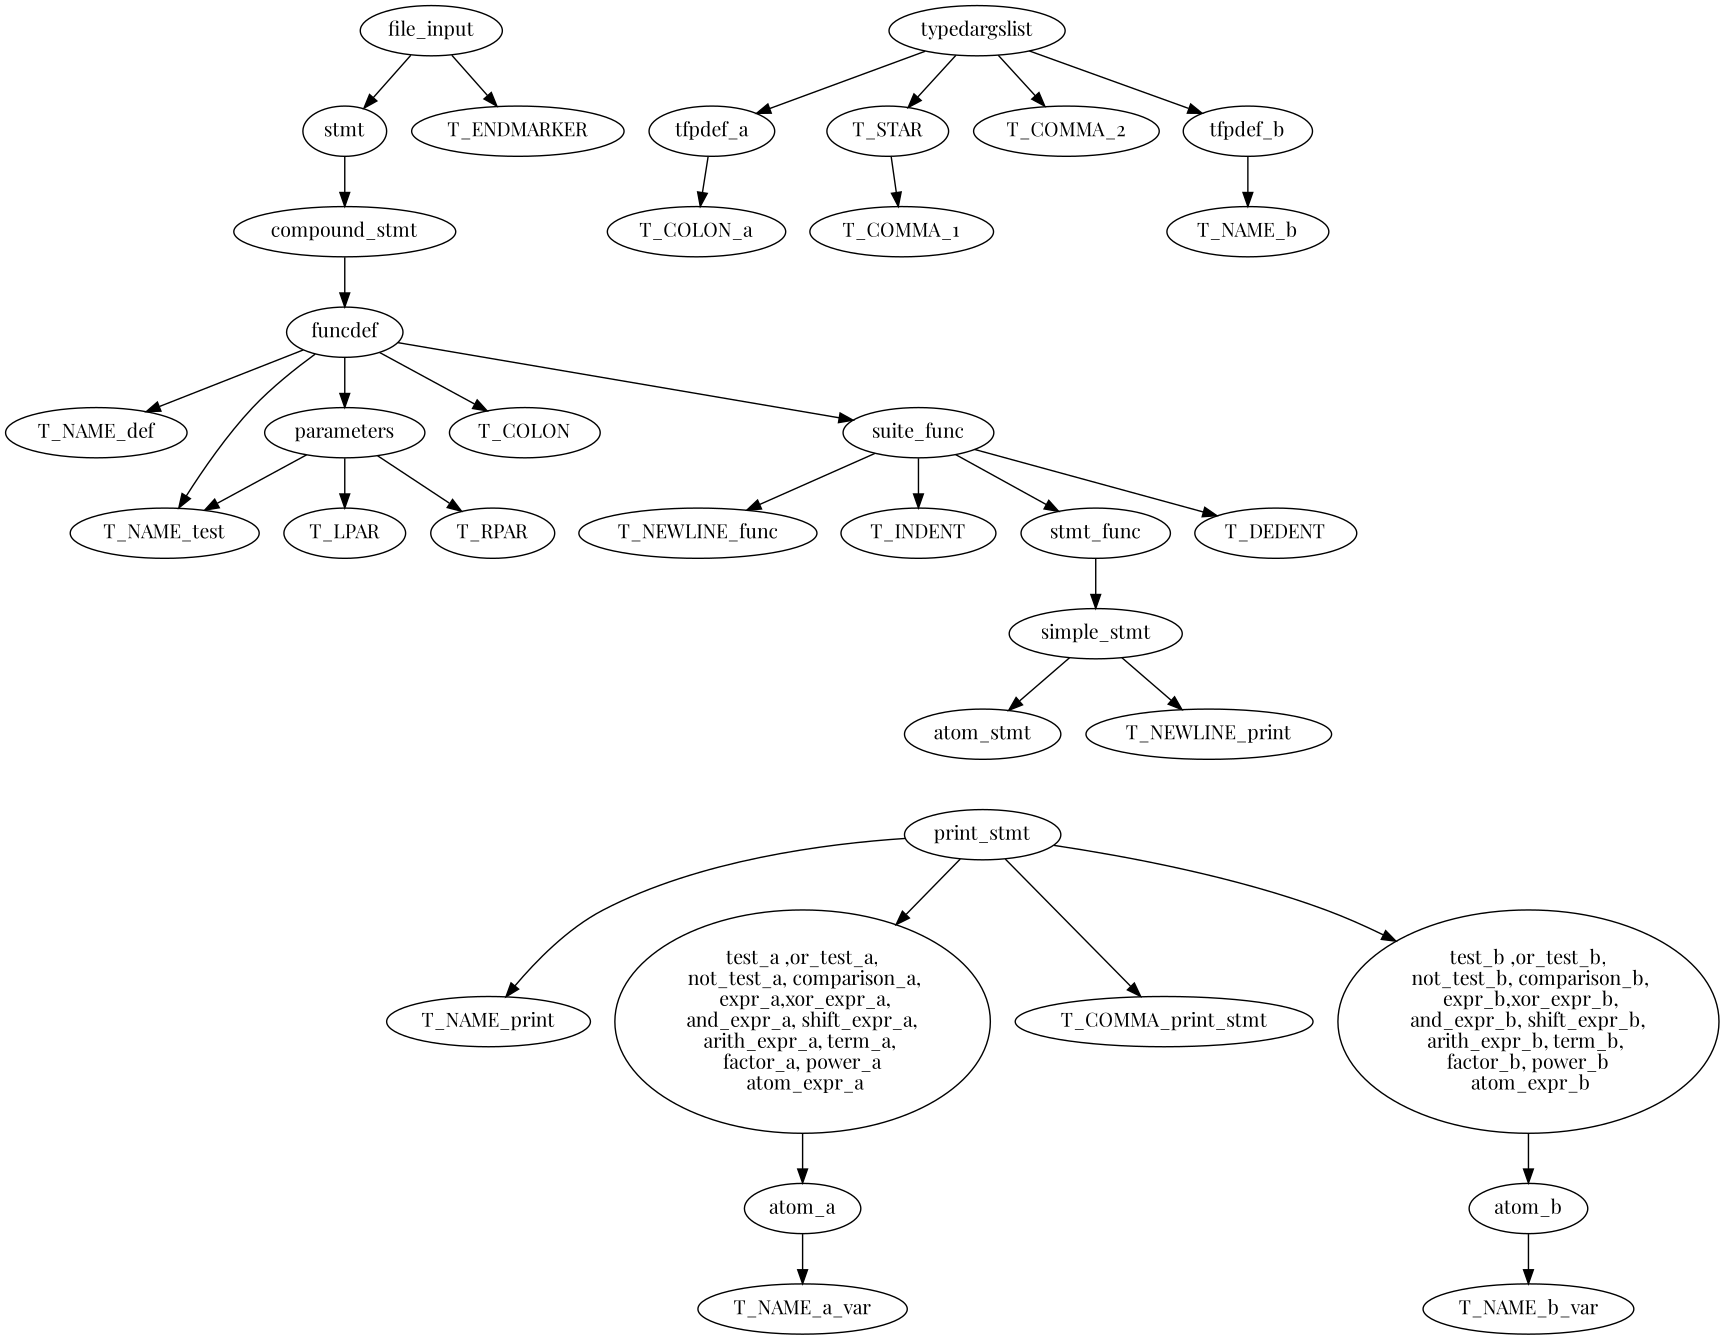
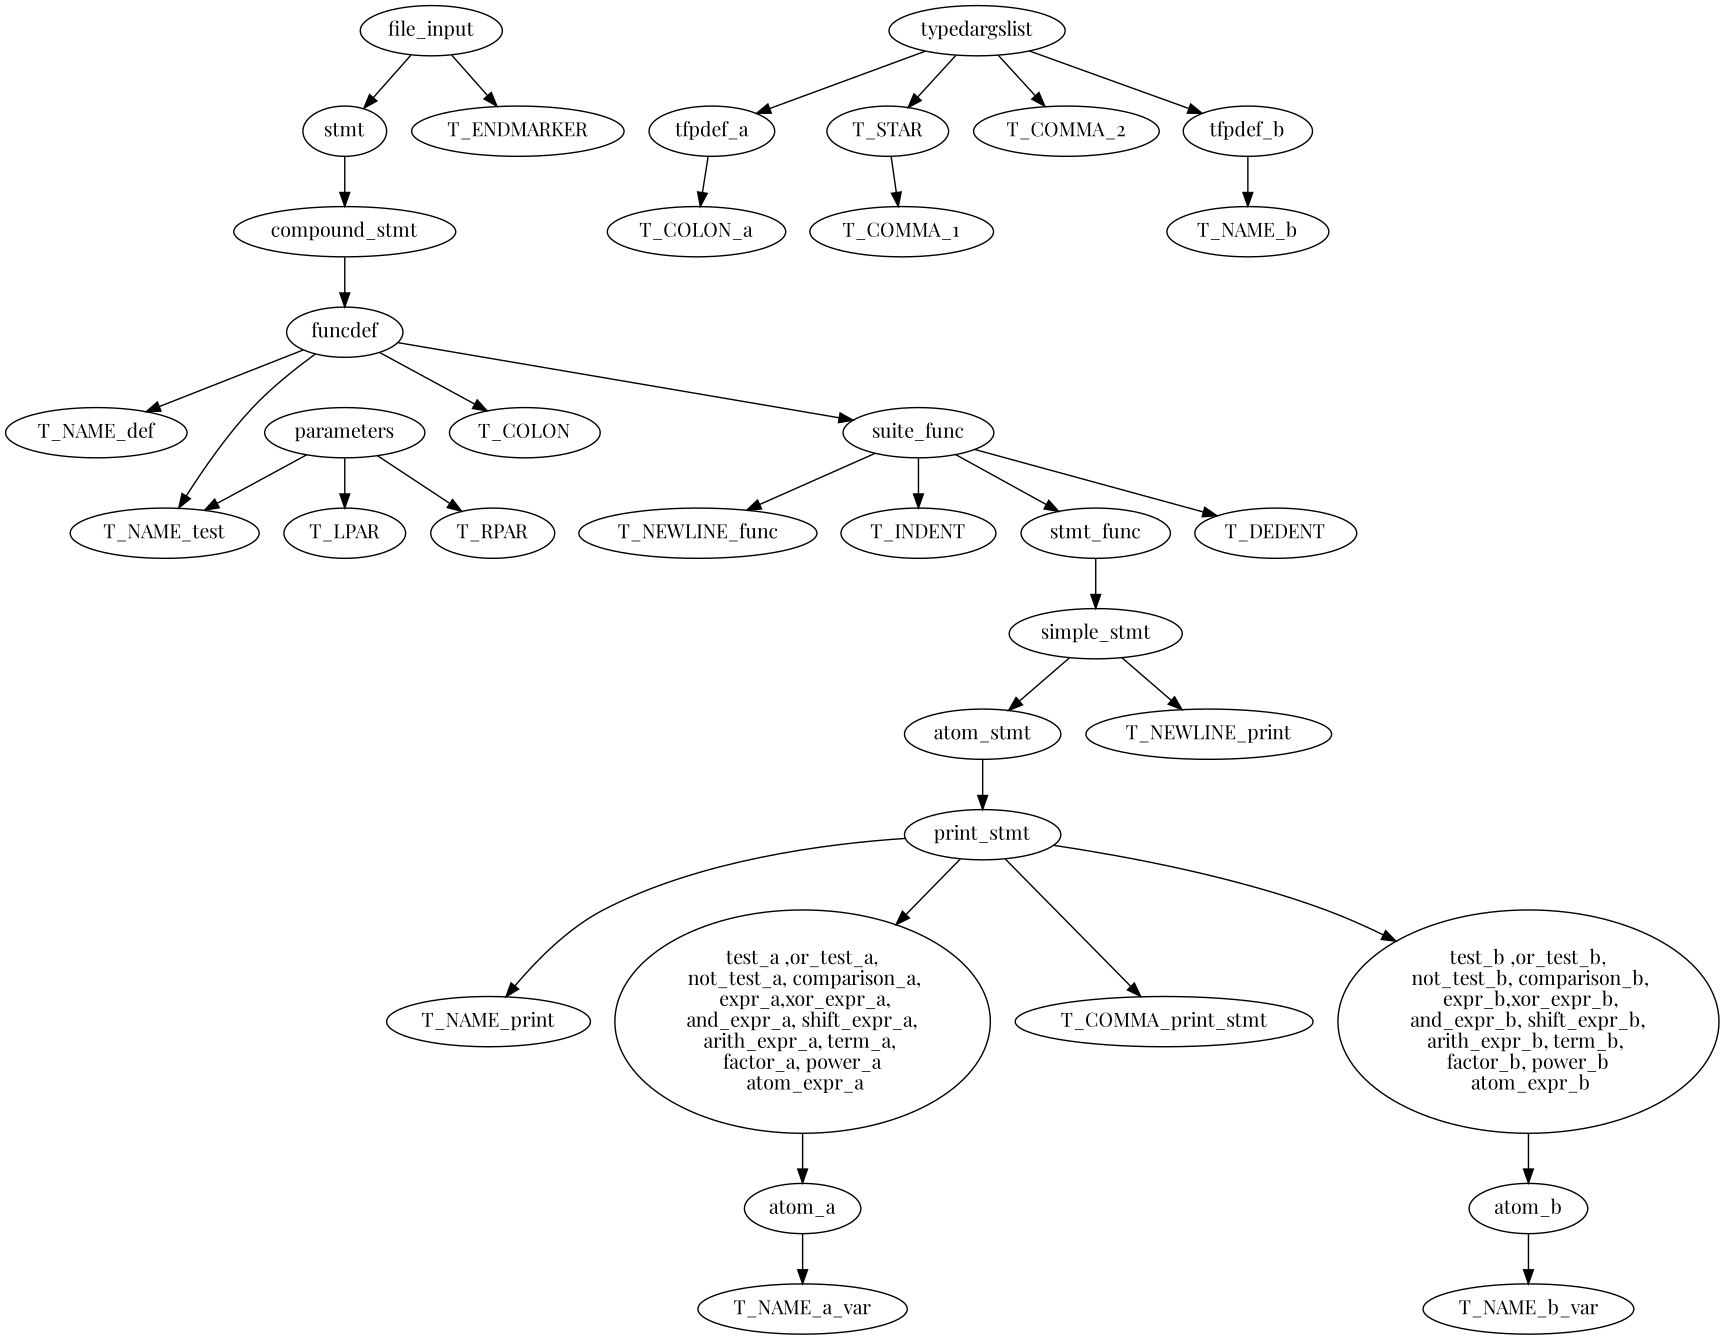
(345, 376) -> none
none -> (983, 778)
